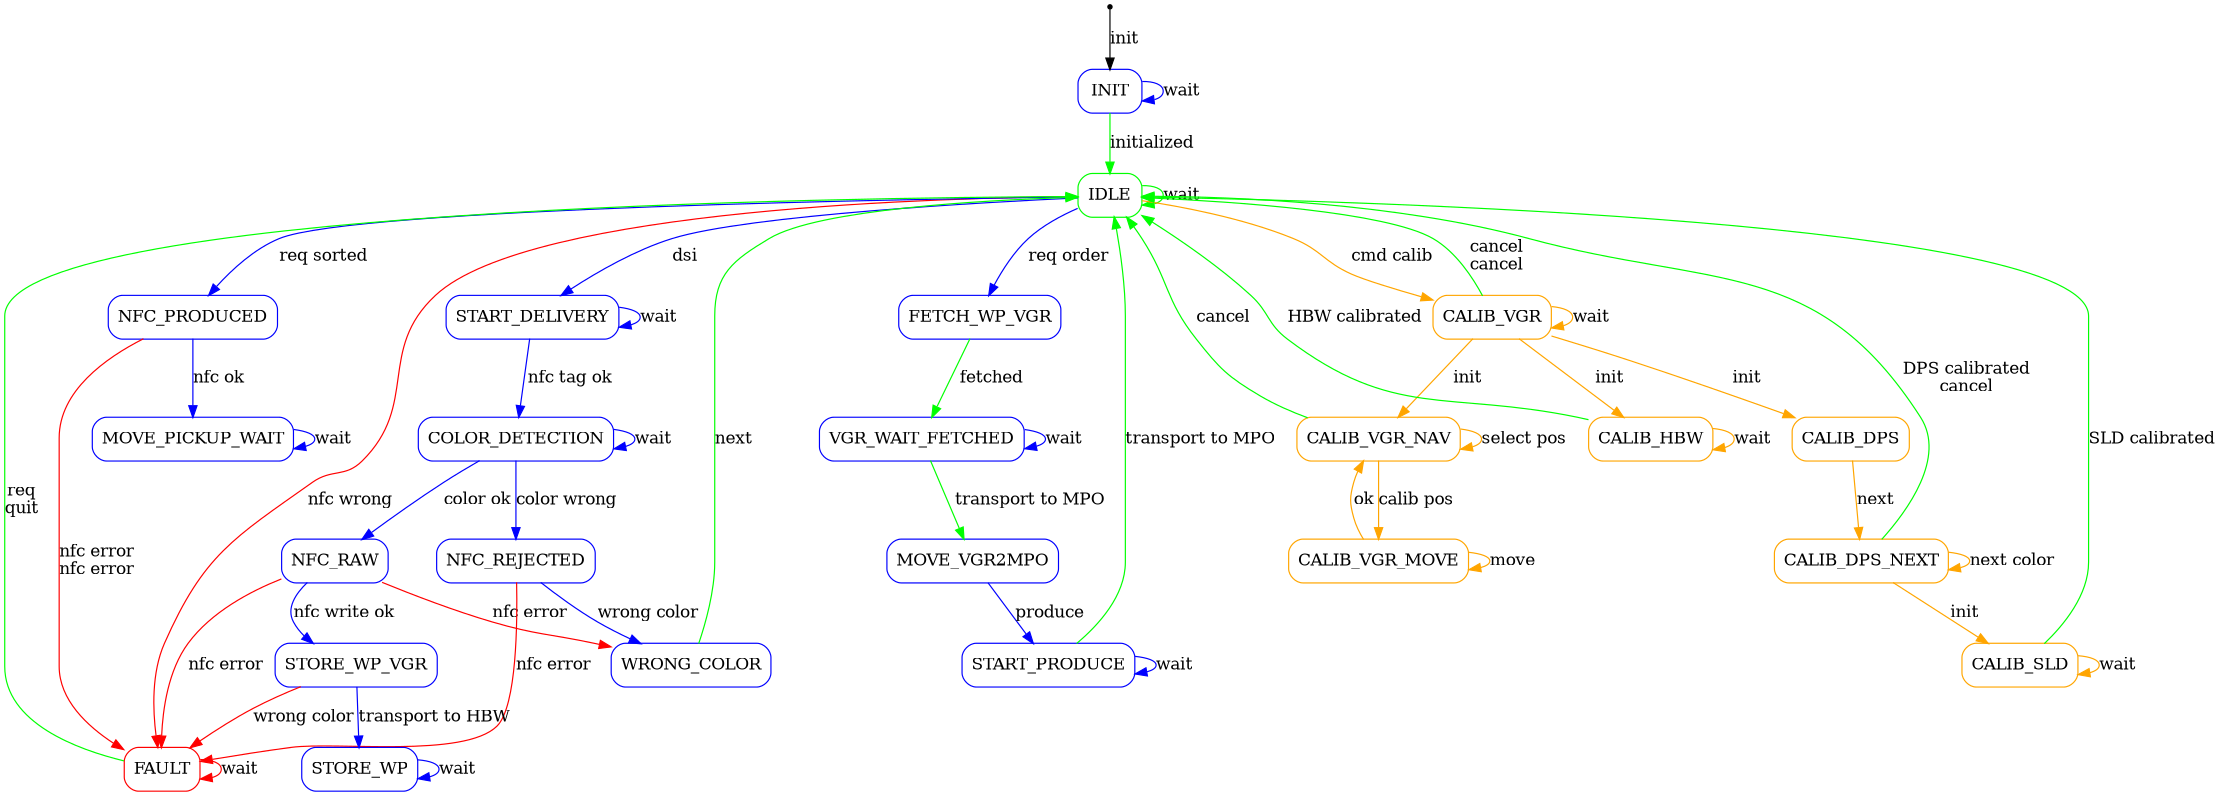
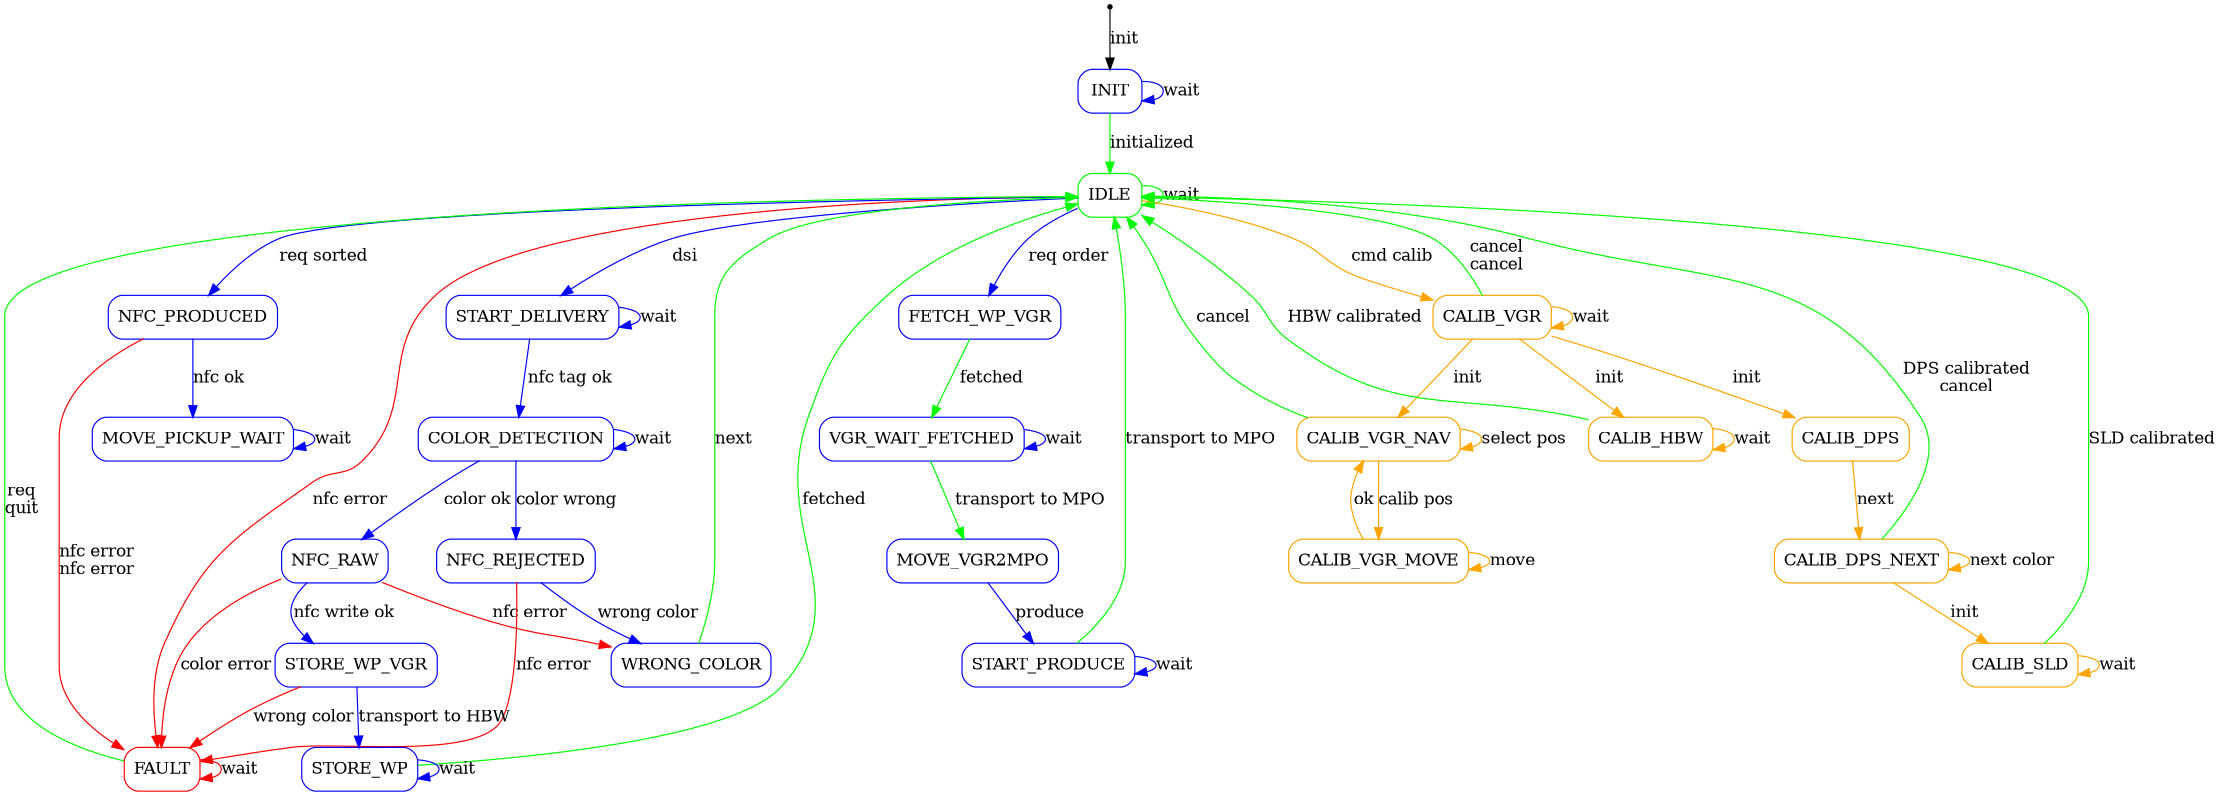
(350, 500) -> (350, 500)
none -> (811, 569)
(226, 665) -> (226, 665)
